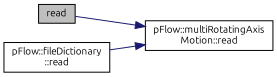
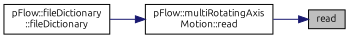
(105, 21) -> (286, 19)
(57, 57) -> (57, 19)
